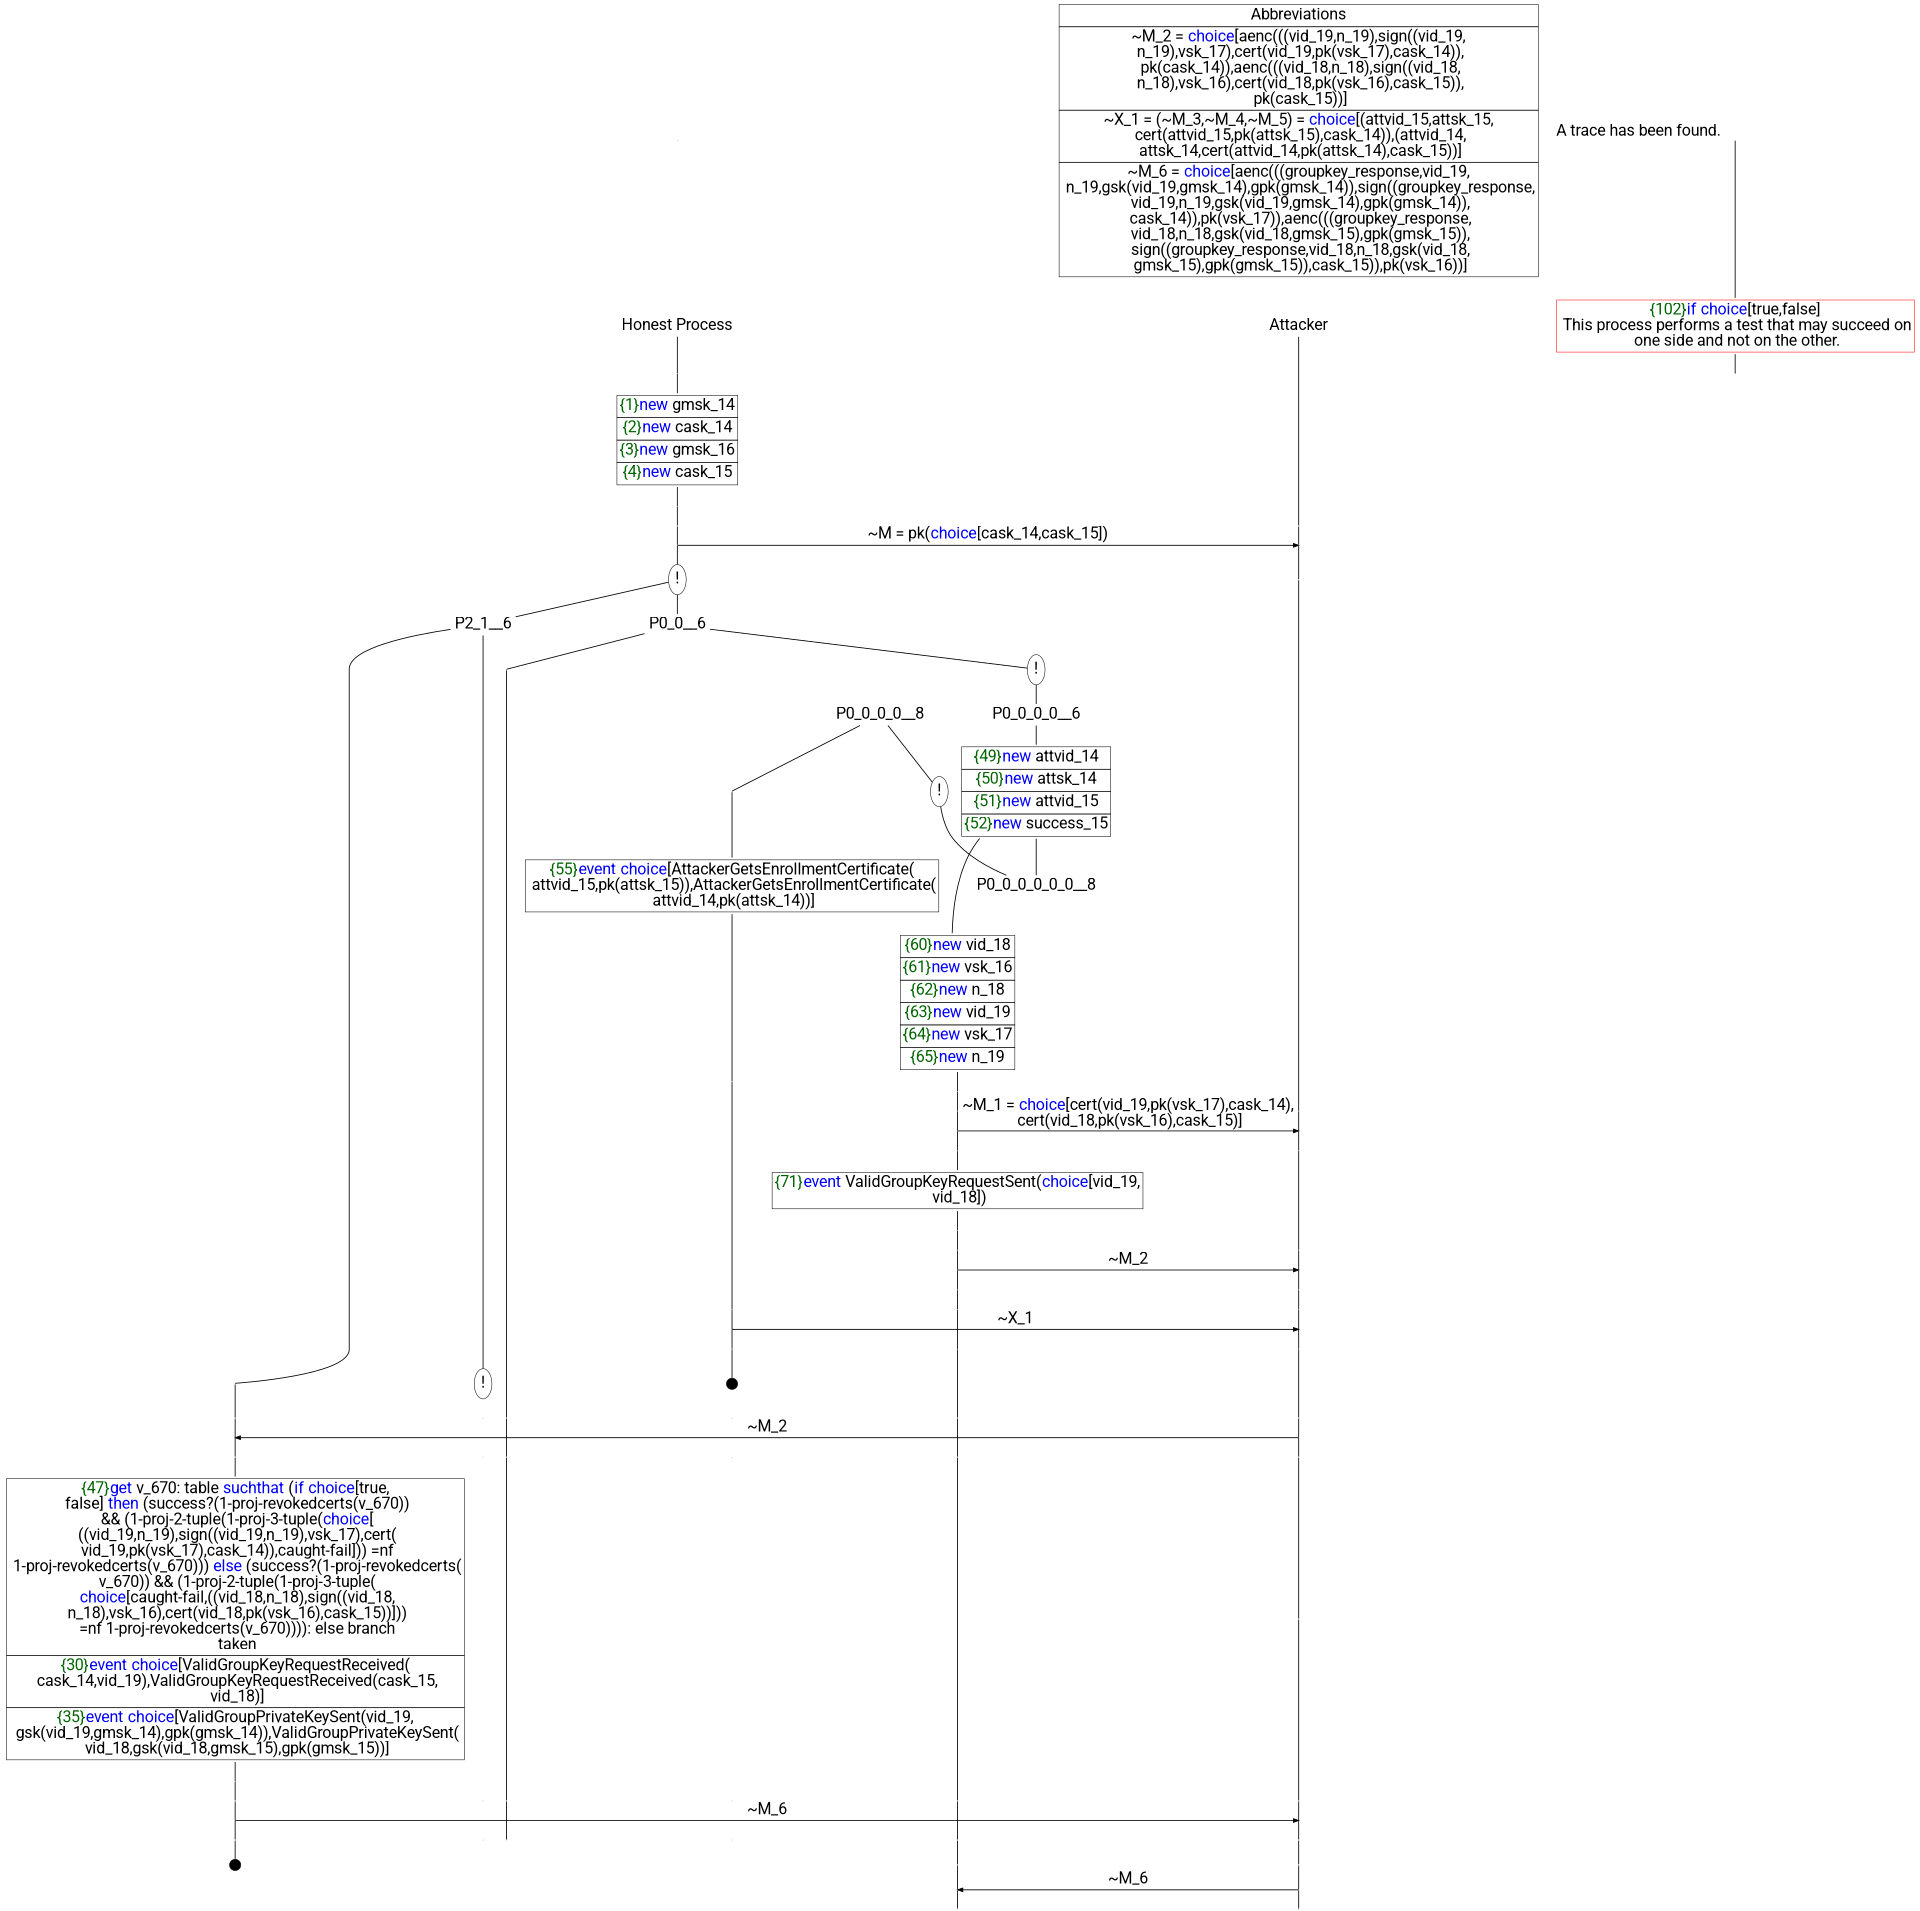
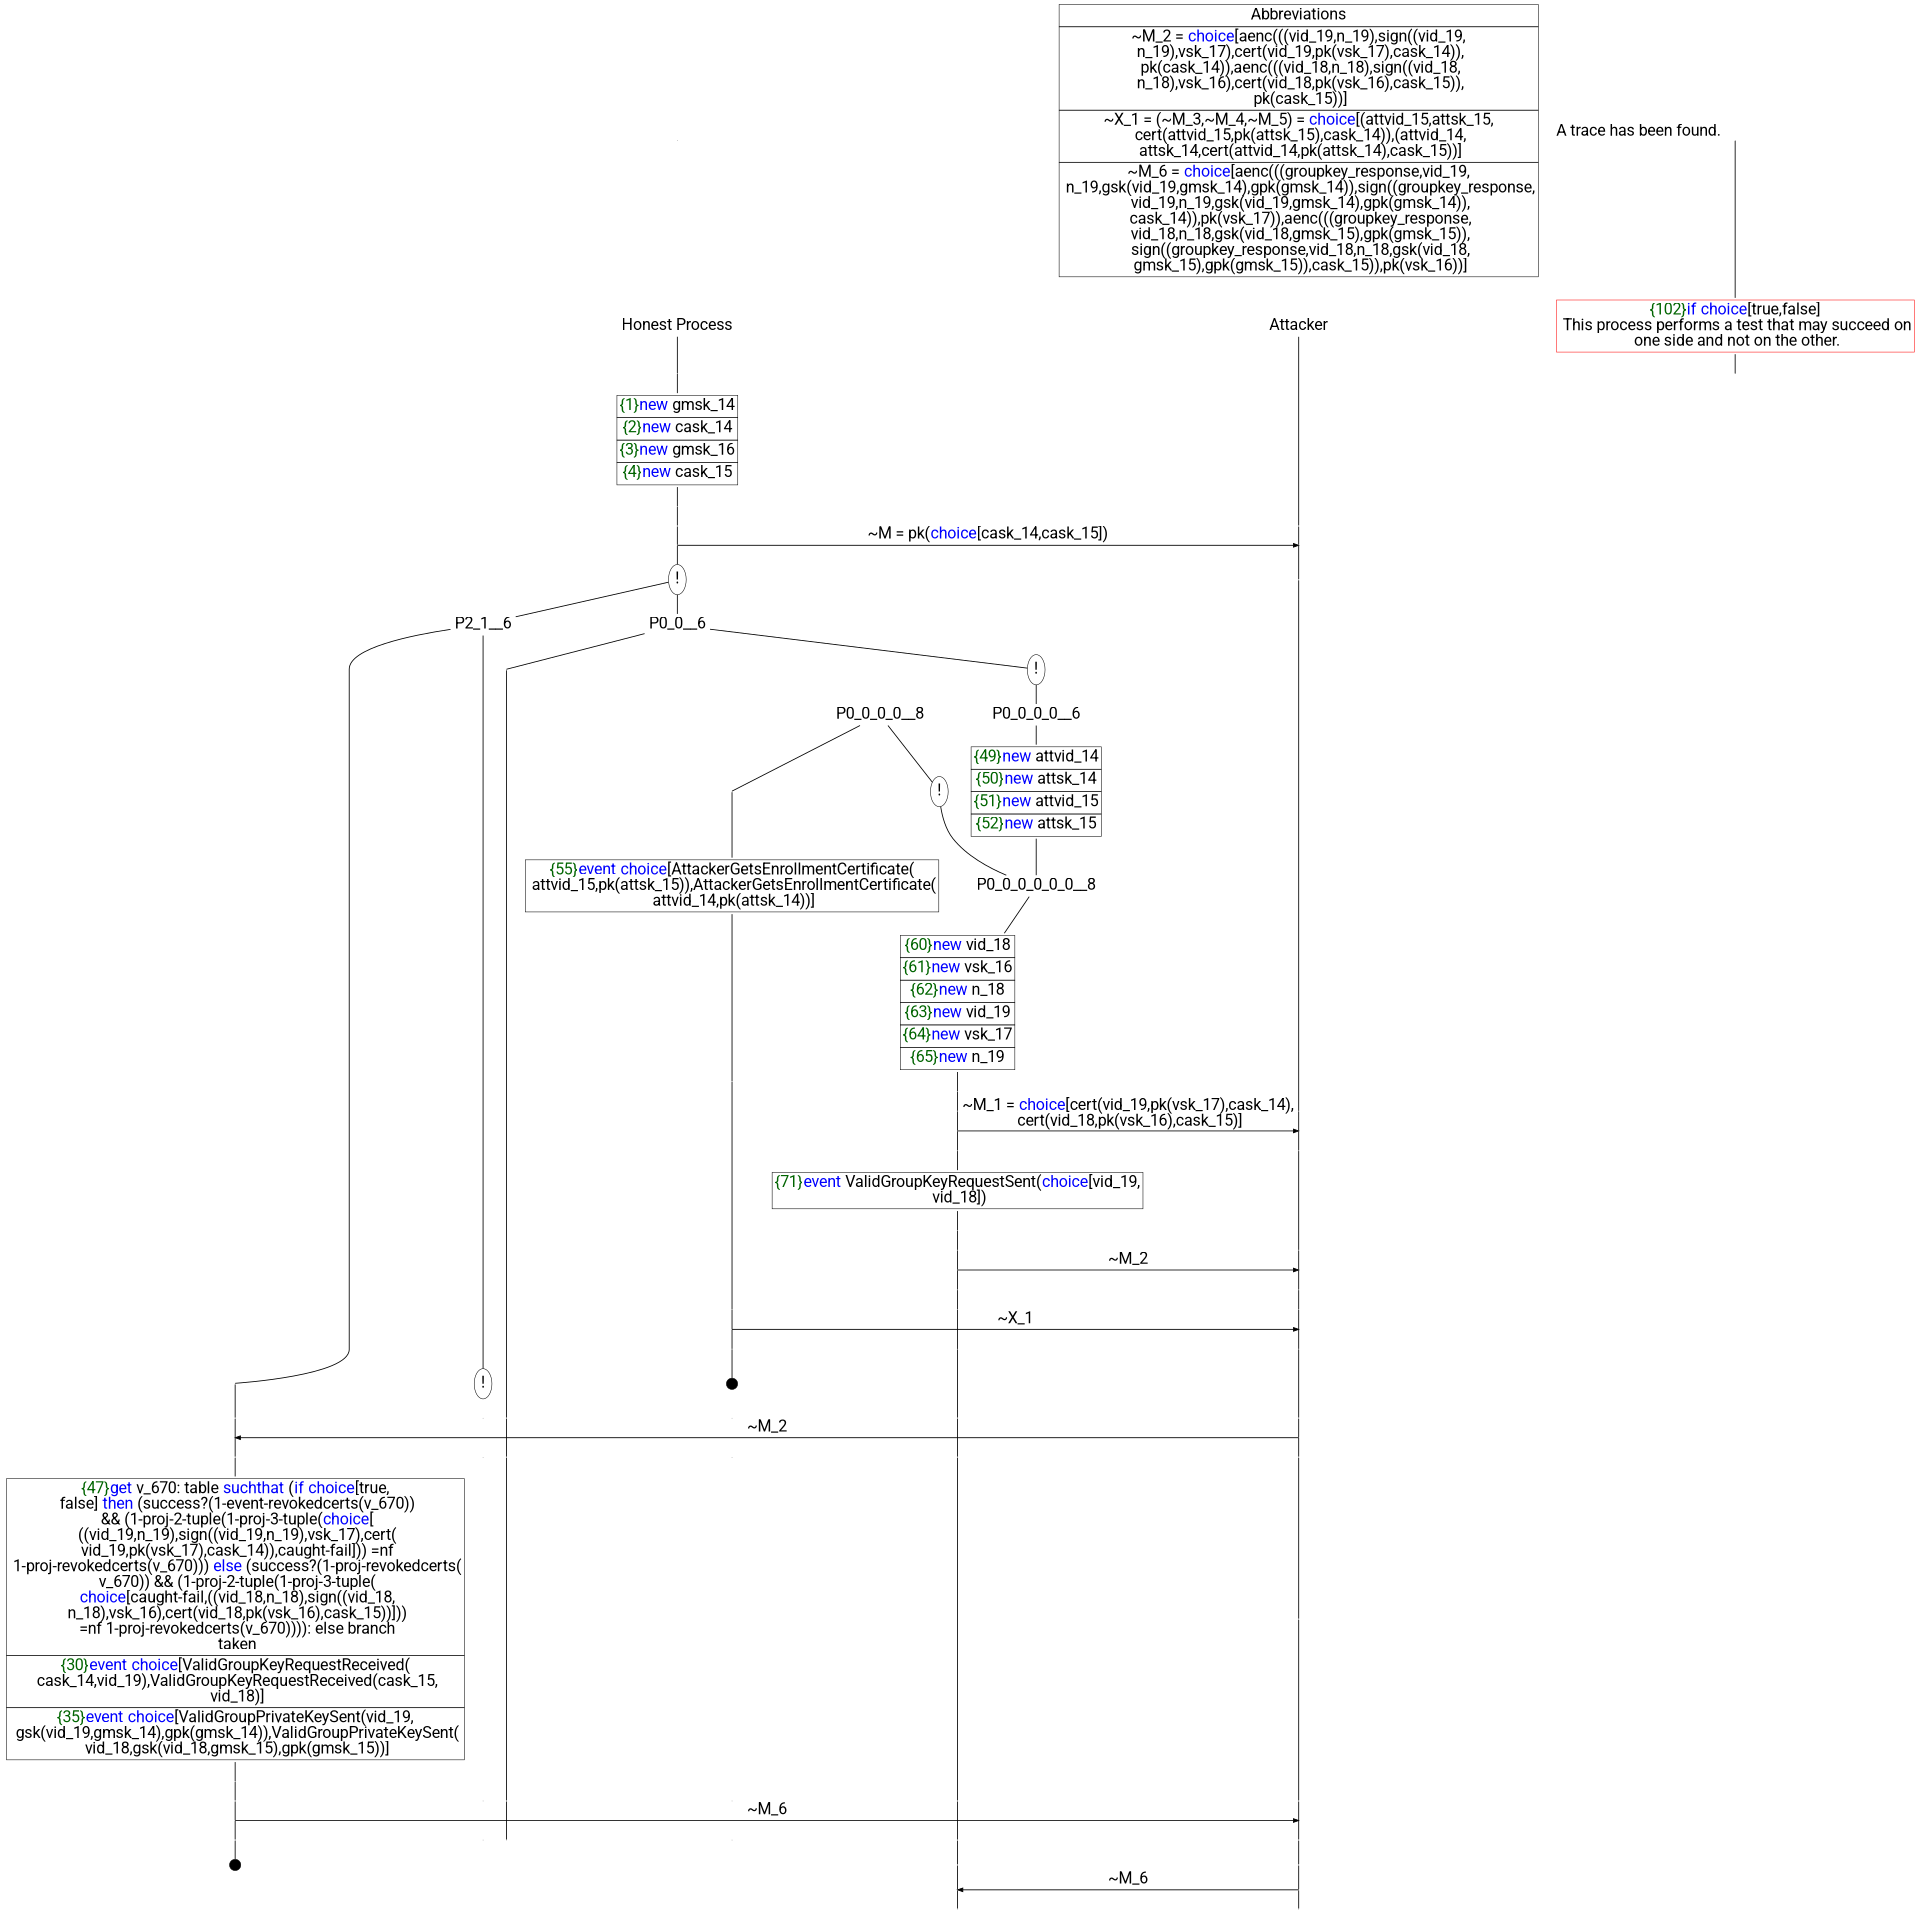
(1067, 824) -> (1067, 824)
(958, 884) -> (1017, 915)
(274, 1504) -> (274, 1504)
